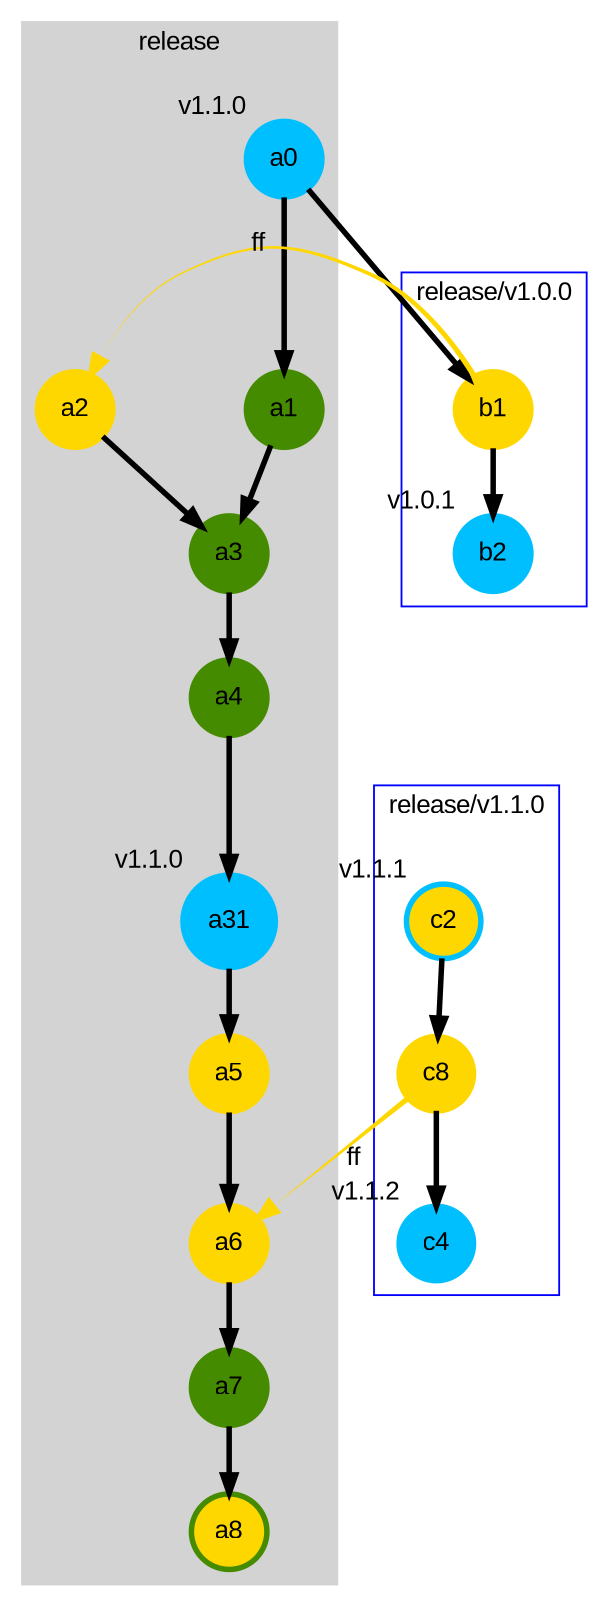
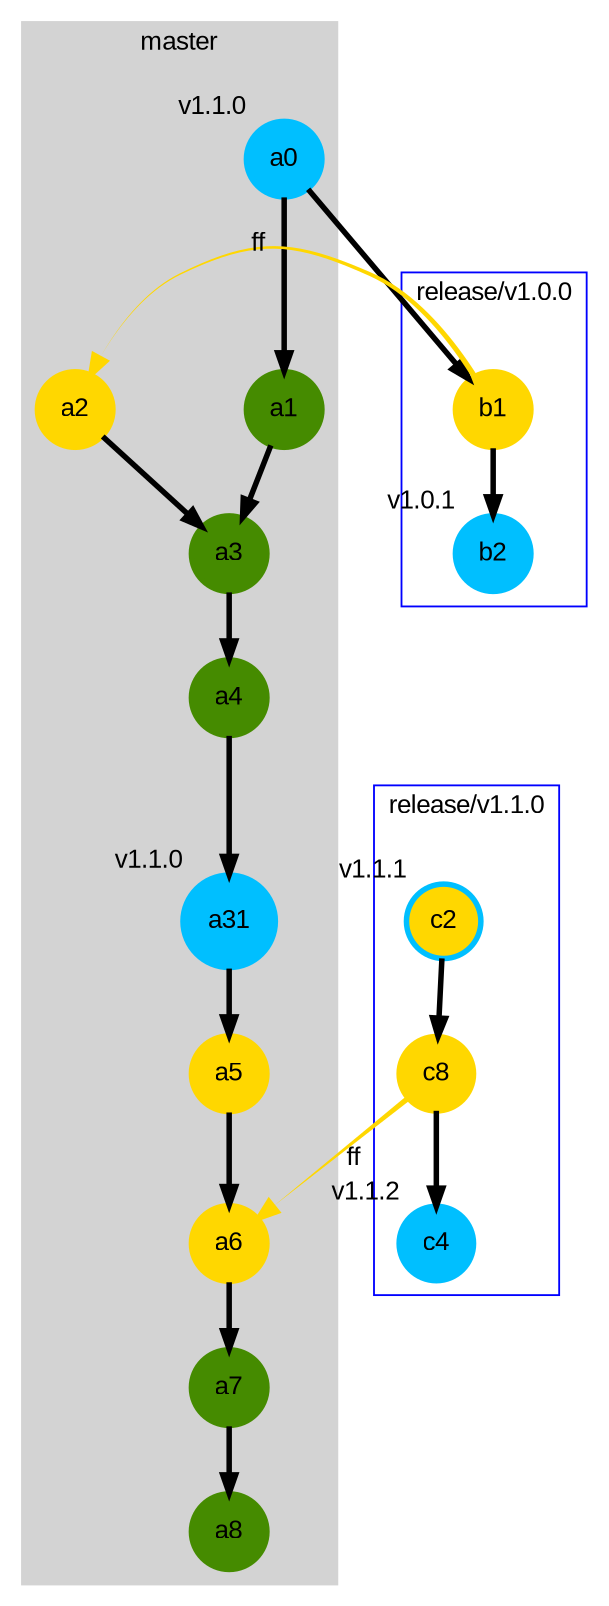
(180, 43) -> (180, 43)
(229, 1532) -> (229, 1532)
